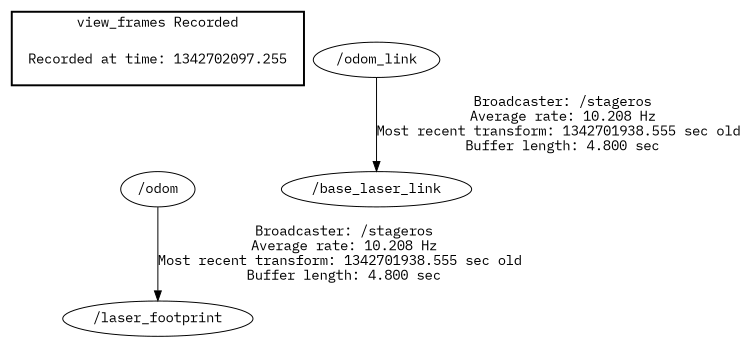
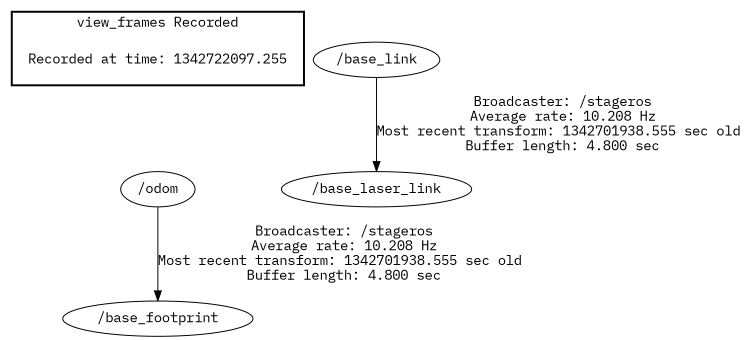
(158, 60) -> (158, 60)
(377, 60) -> (377, 60)
(158, 319) -> (158, 319)
